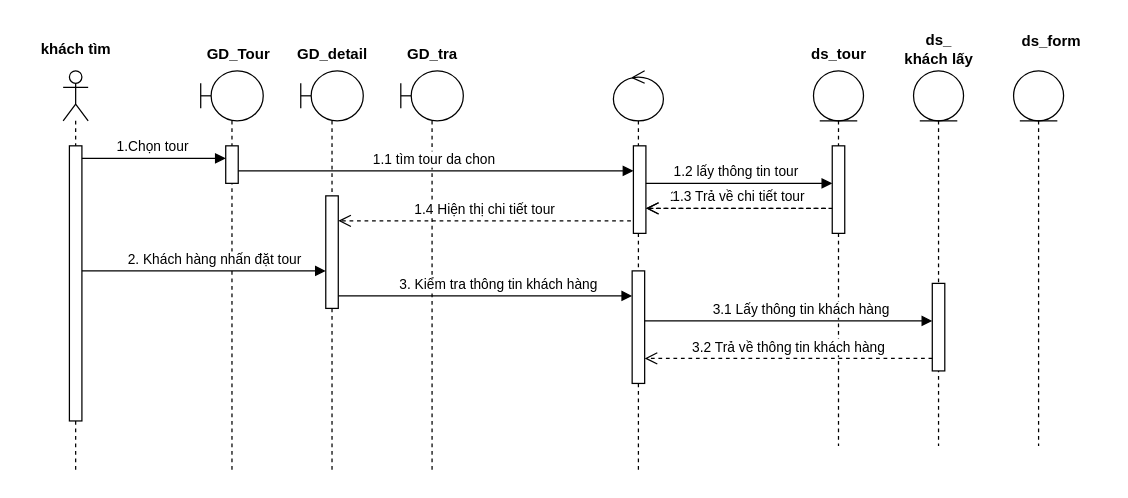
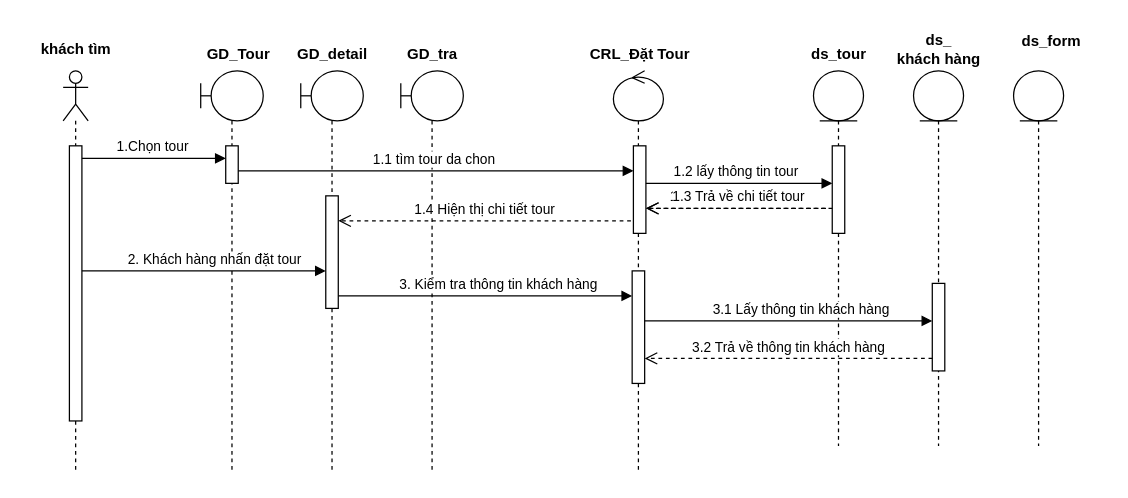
(939, 49) -> (939, 49)
none -> (639, 54)
